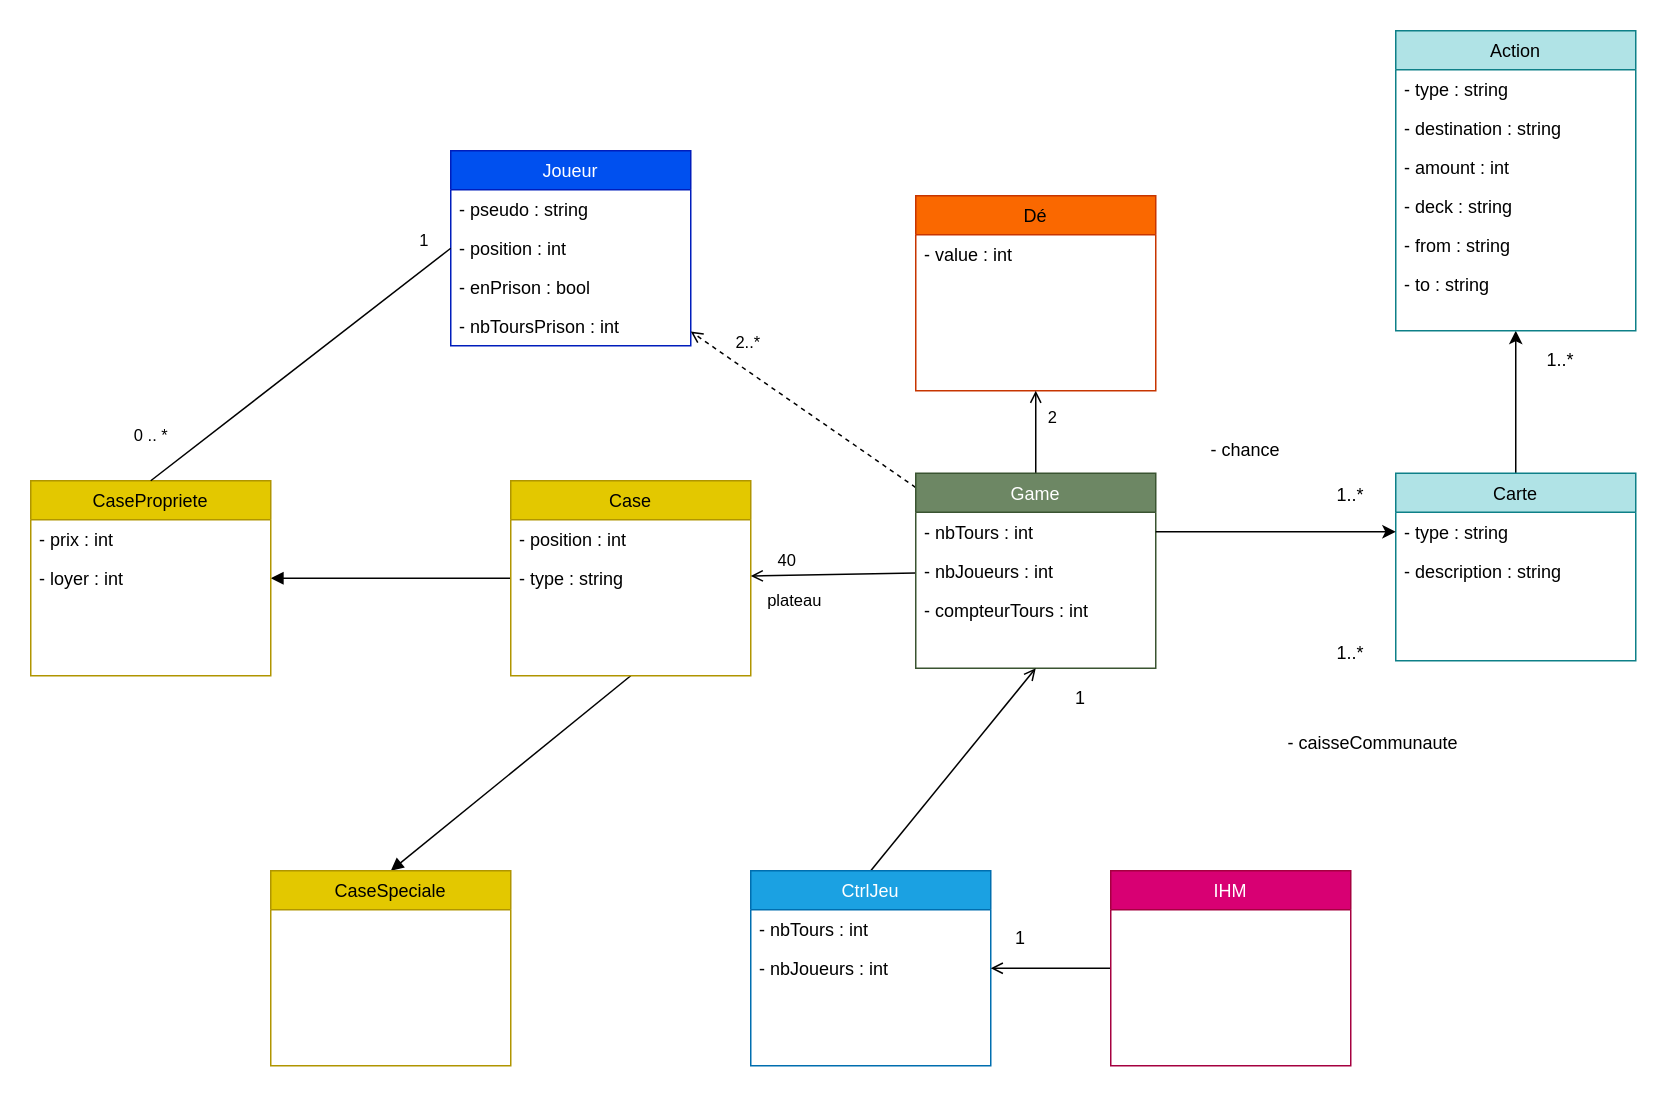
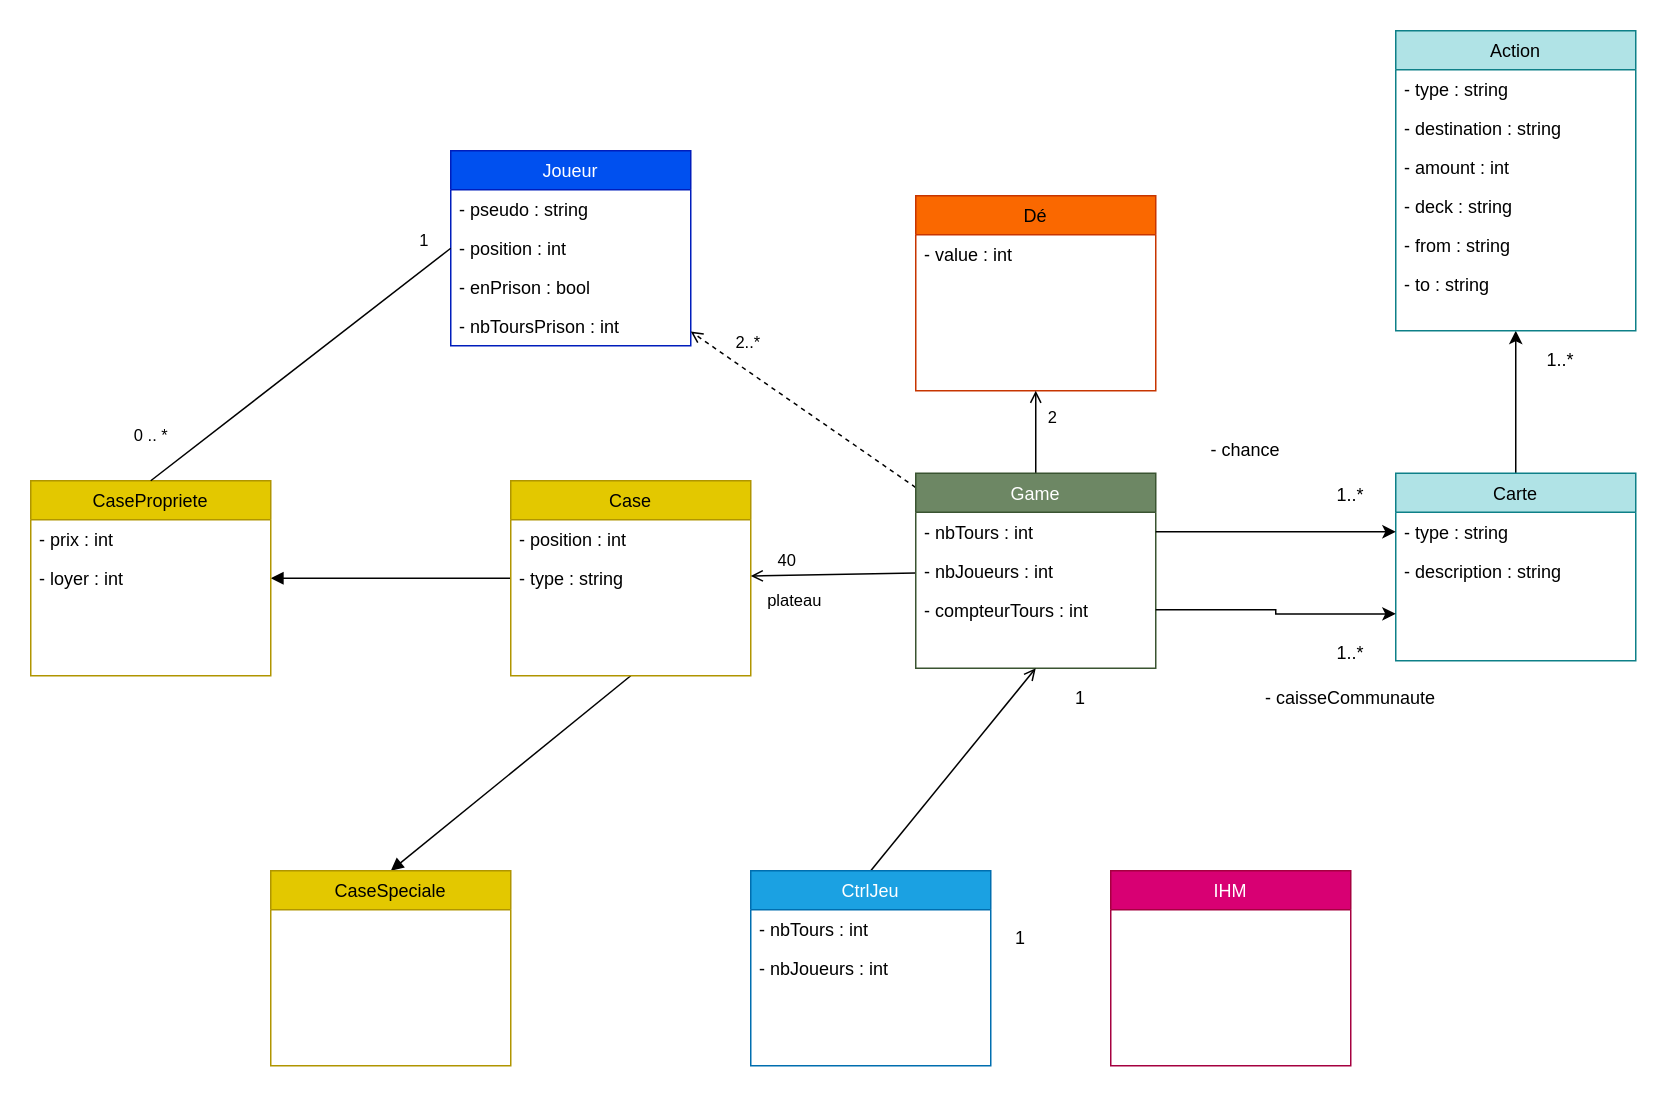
none -> (1273, 610)
(1373, 743) -> (1351, 698)
(1051, 968) -> none
